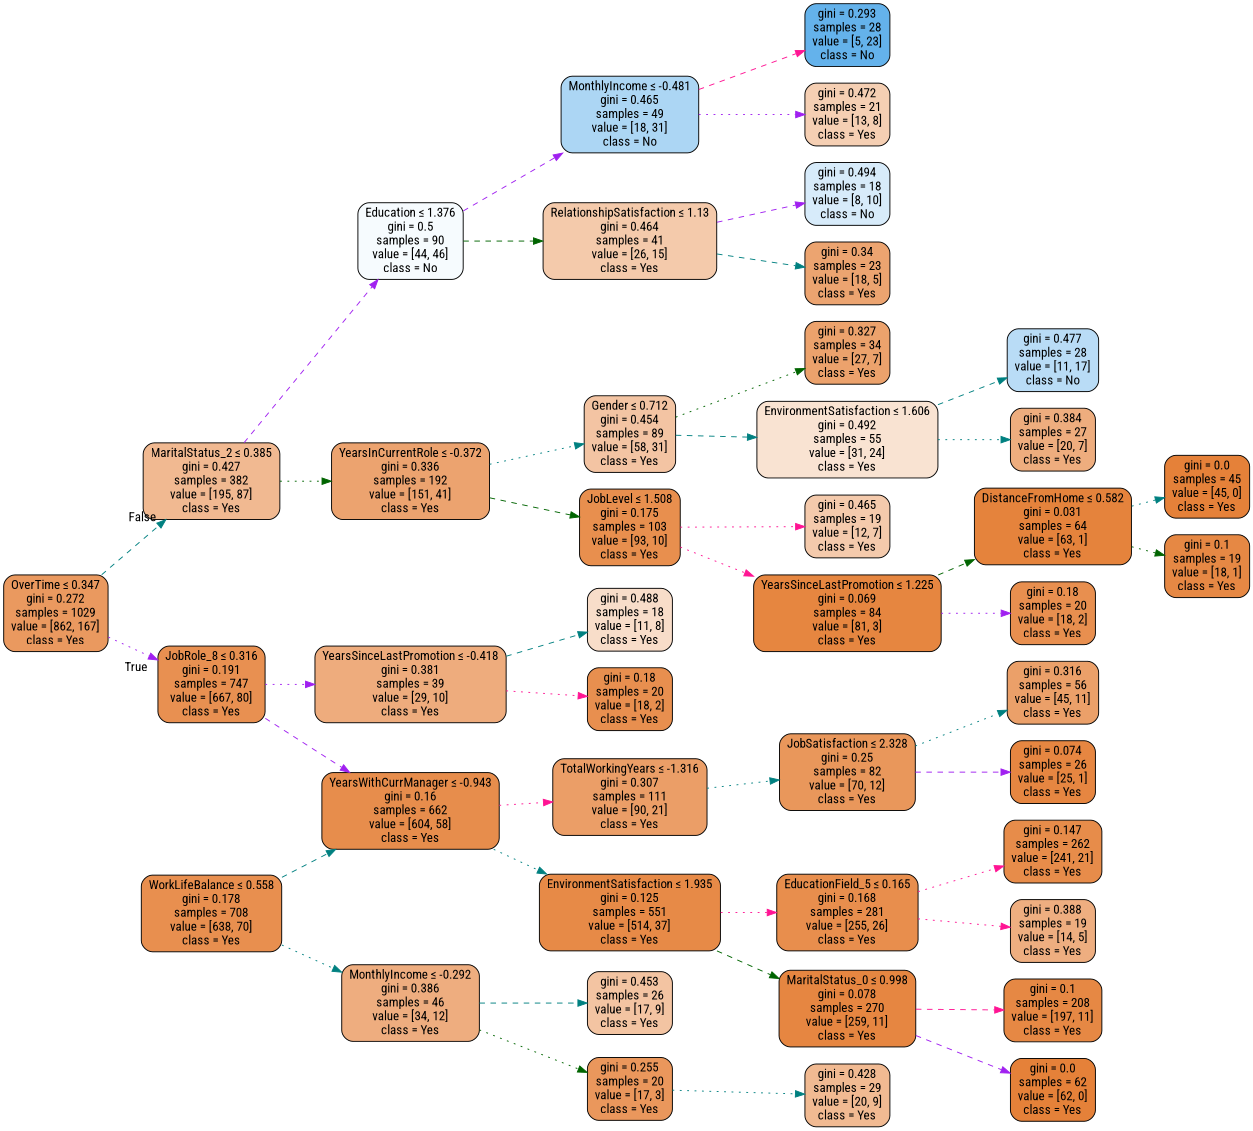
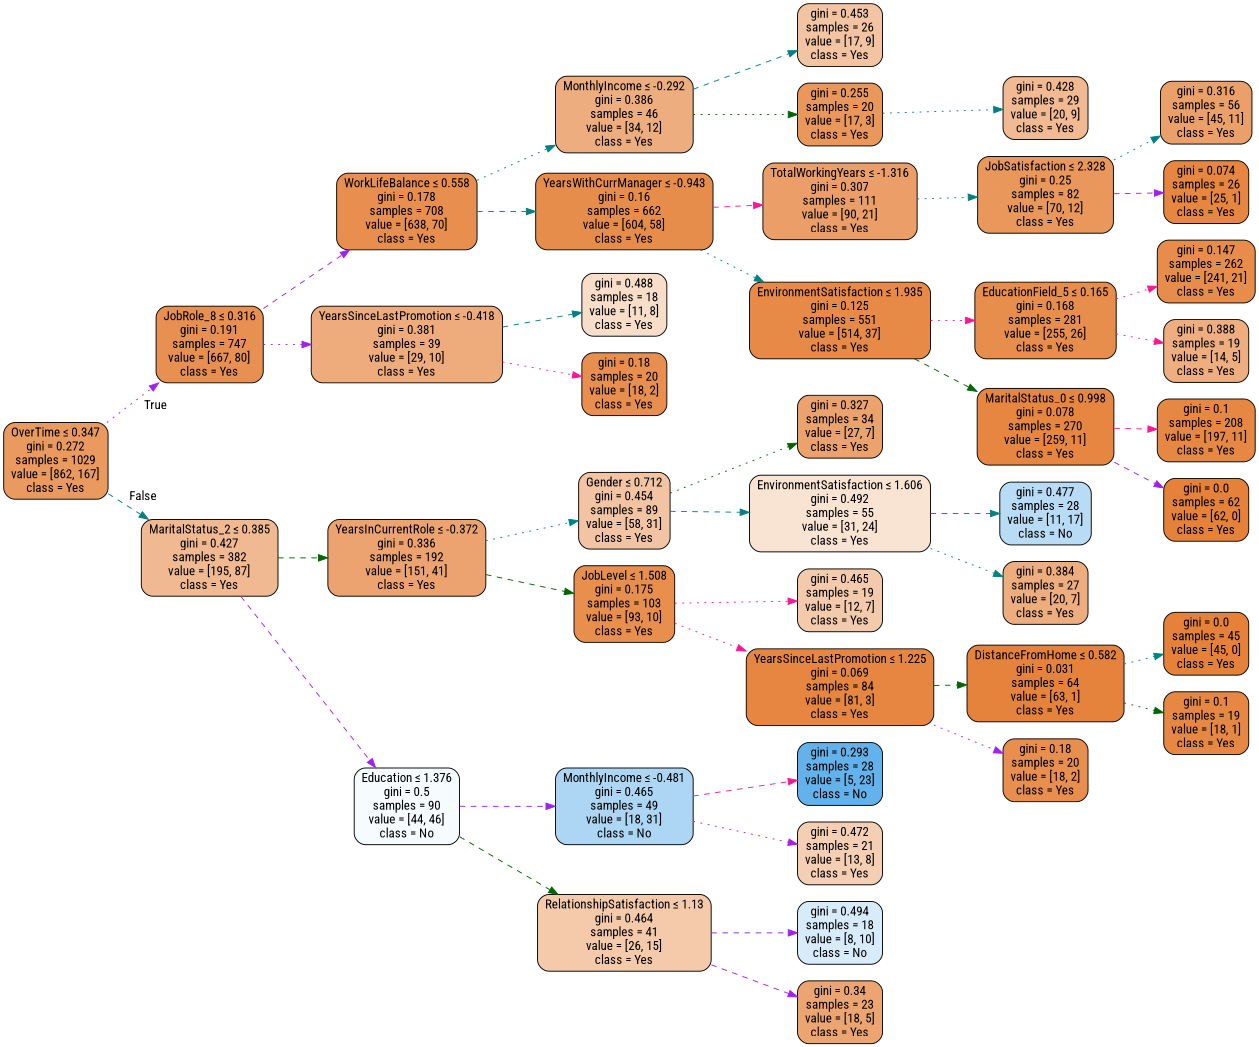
(756, 260) -> (750, 979)
(301, 481) -> (298, 558)
(303, 743) -> (303, 282)
(521, 804) -> (733, 206)
